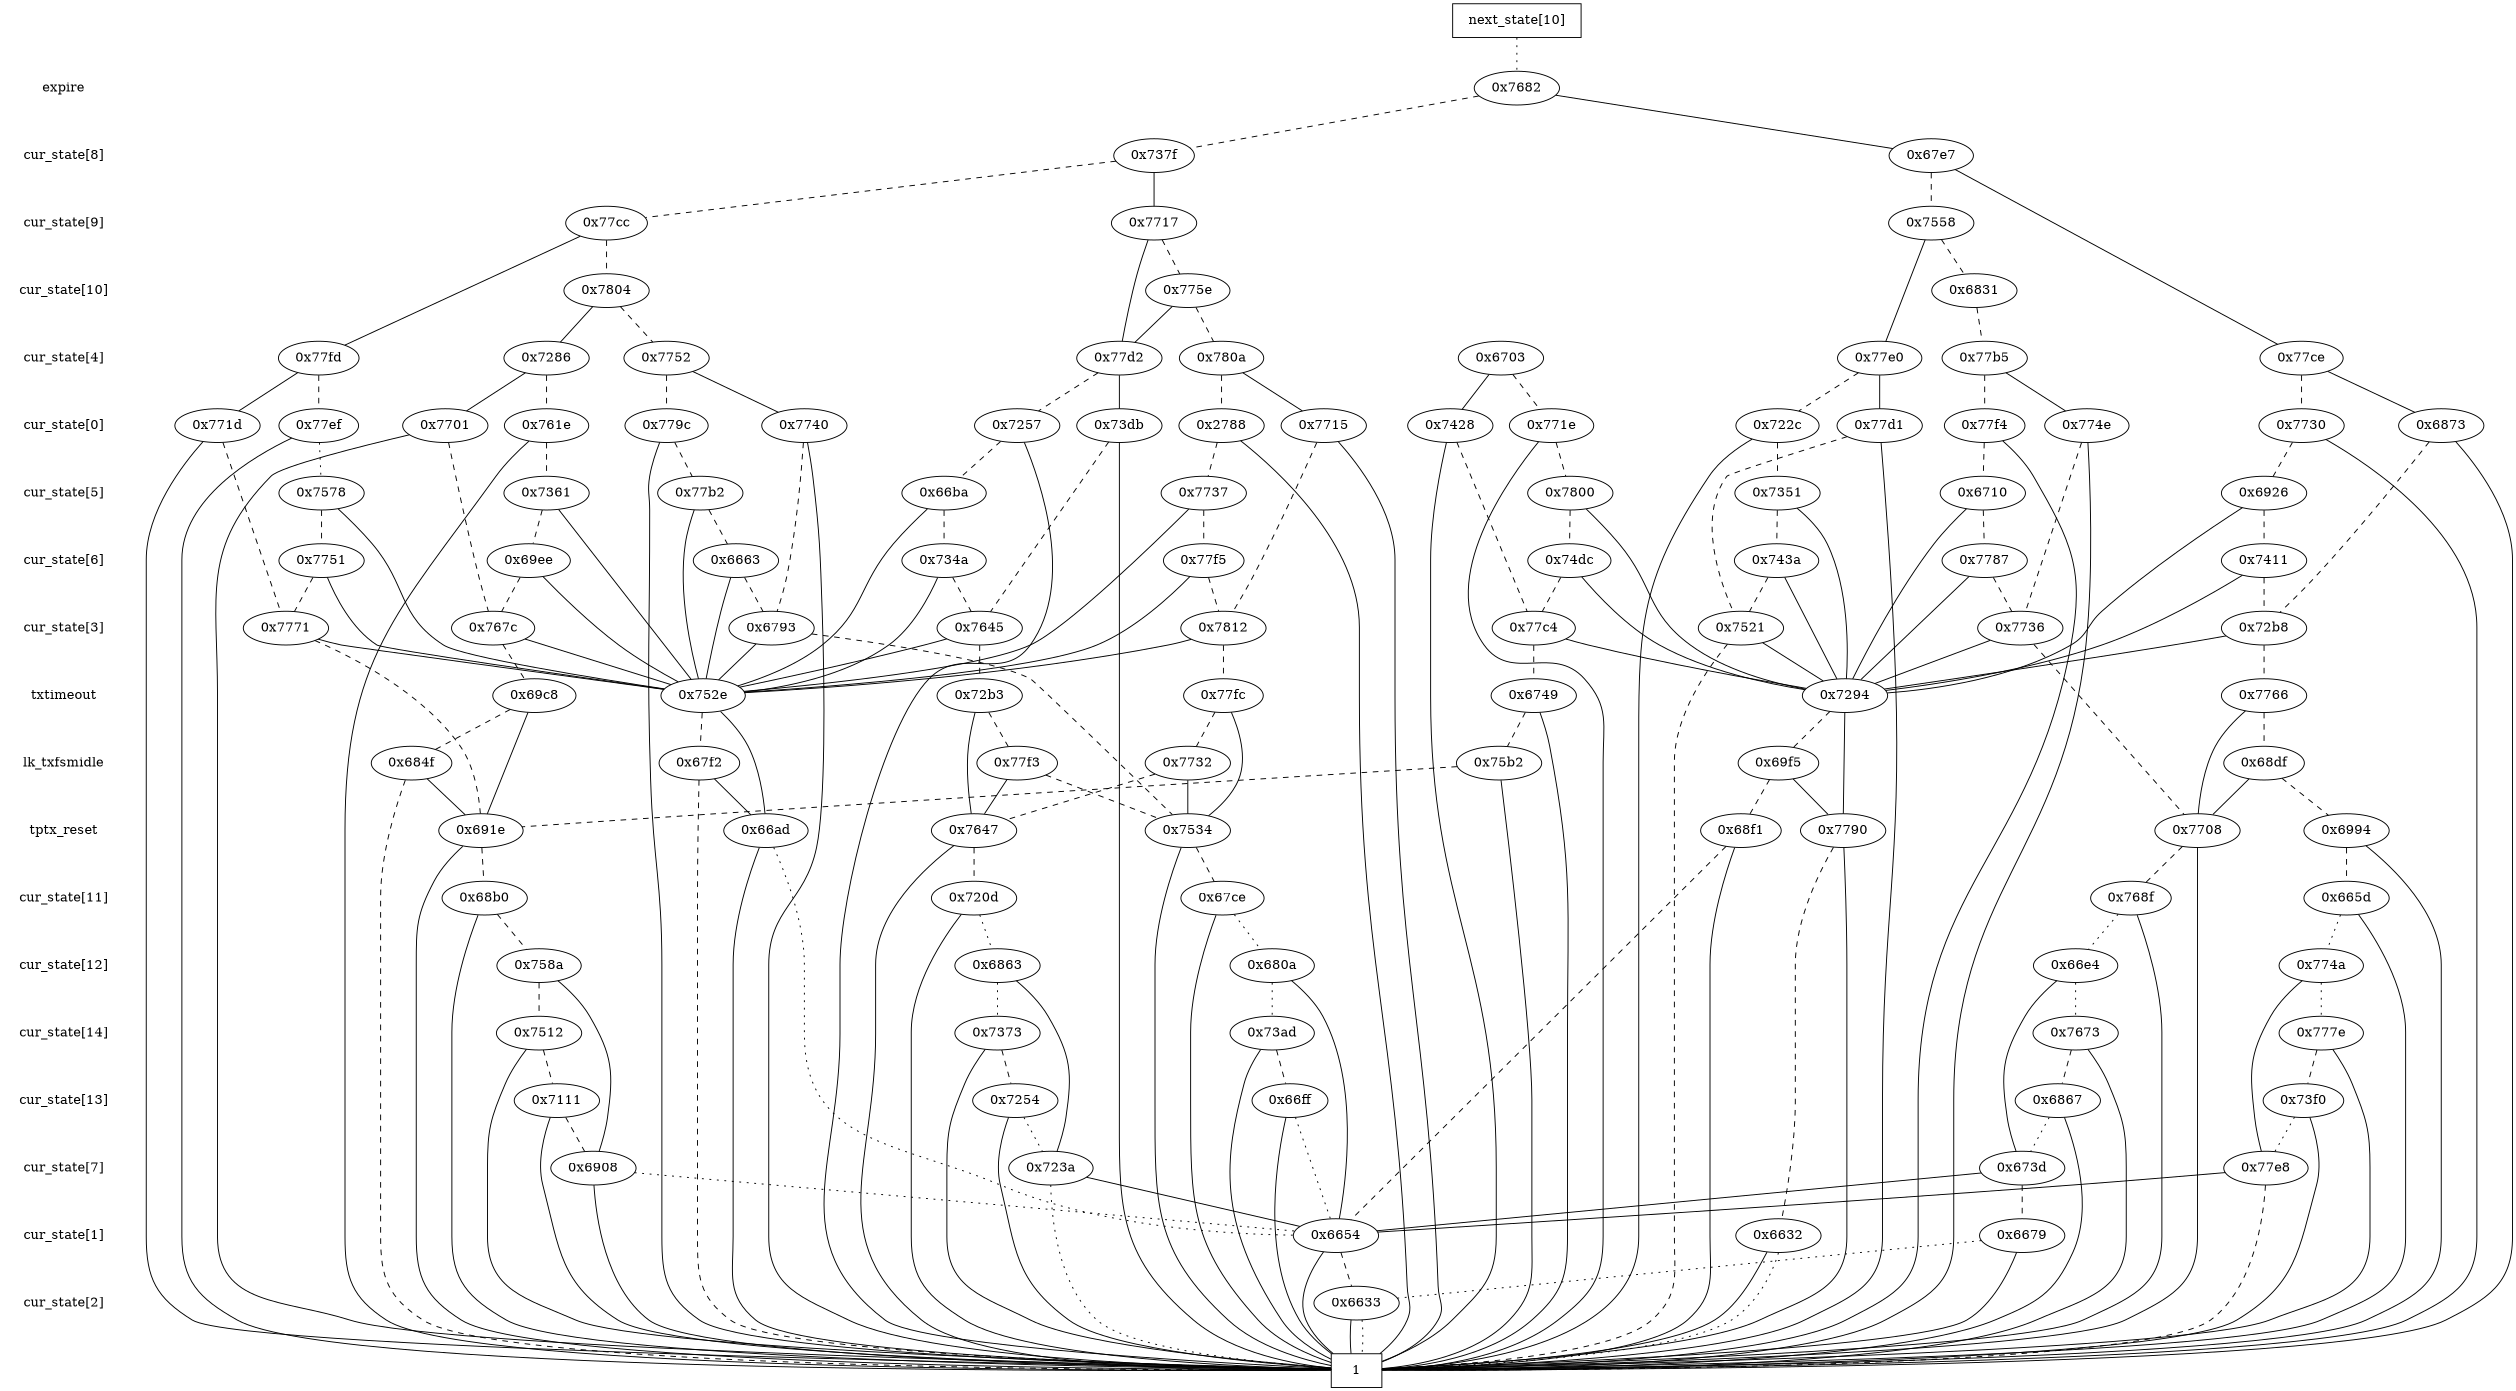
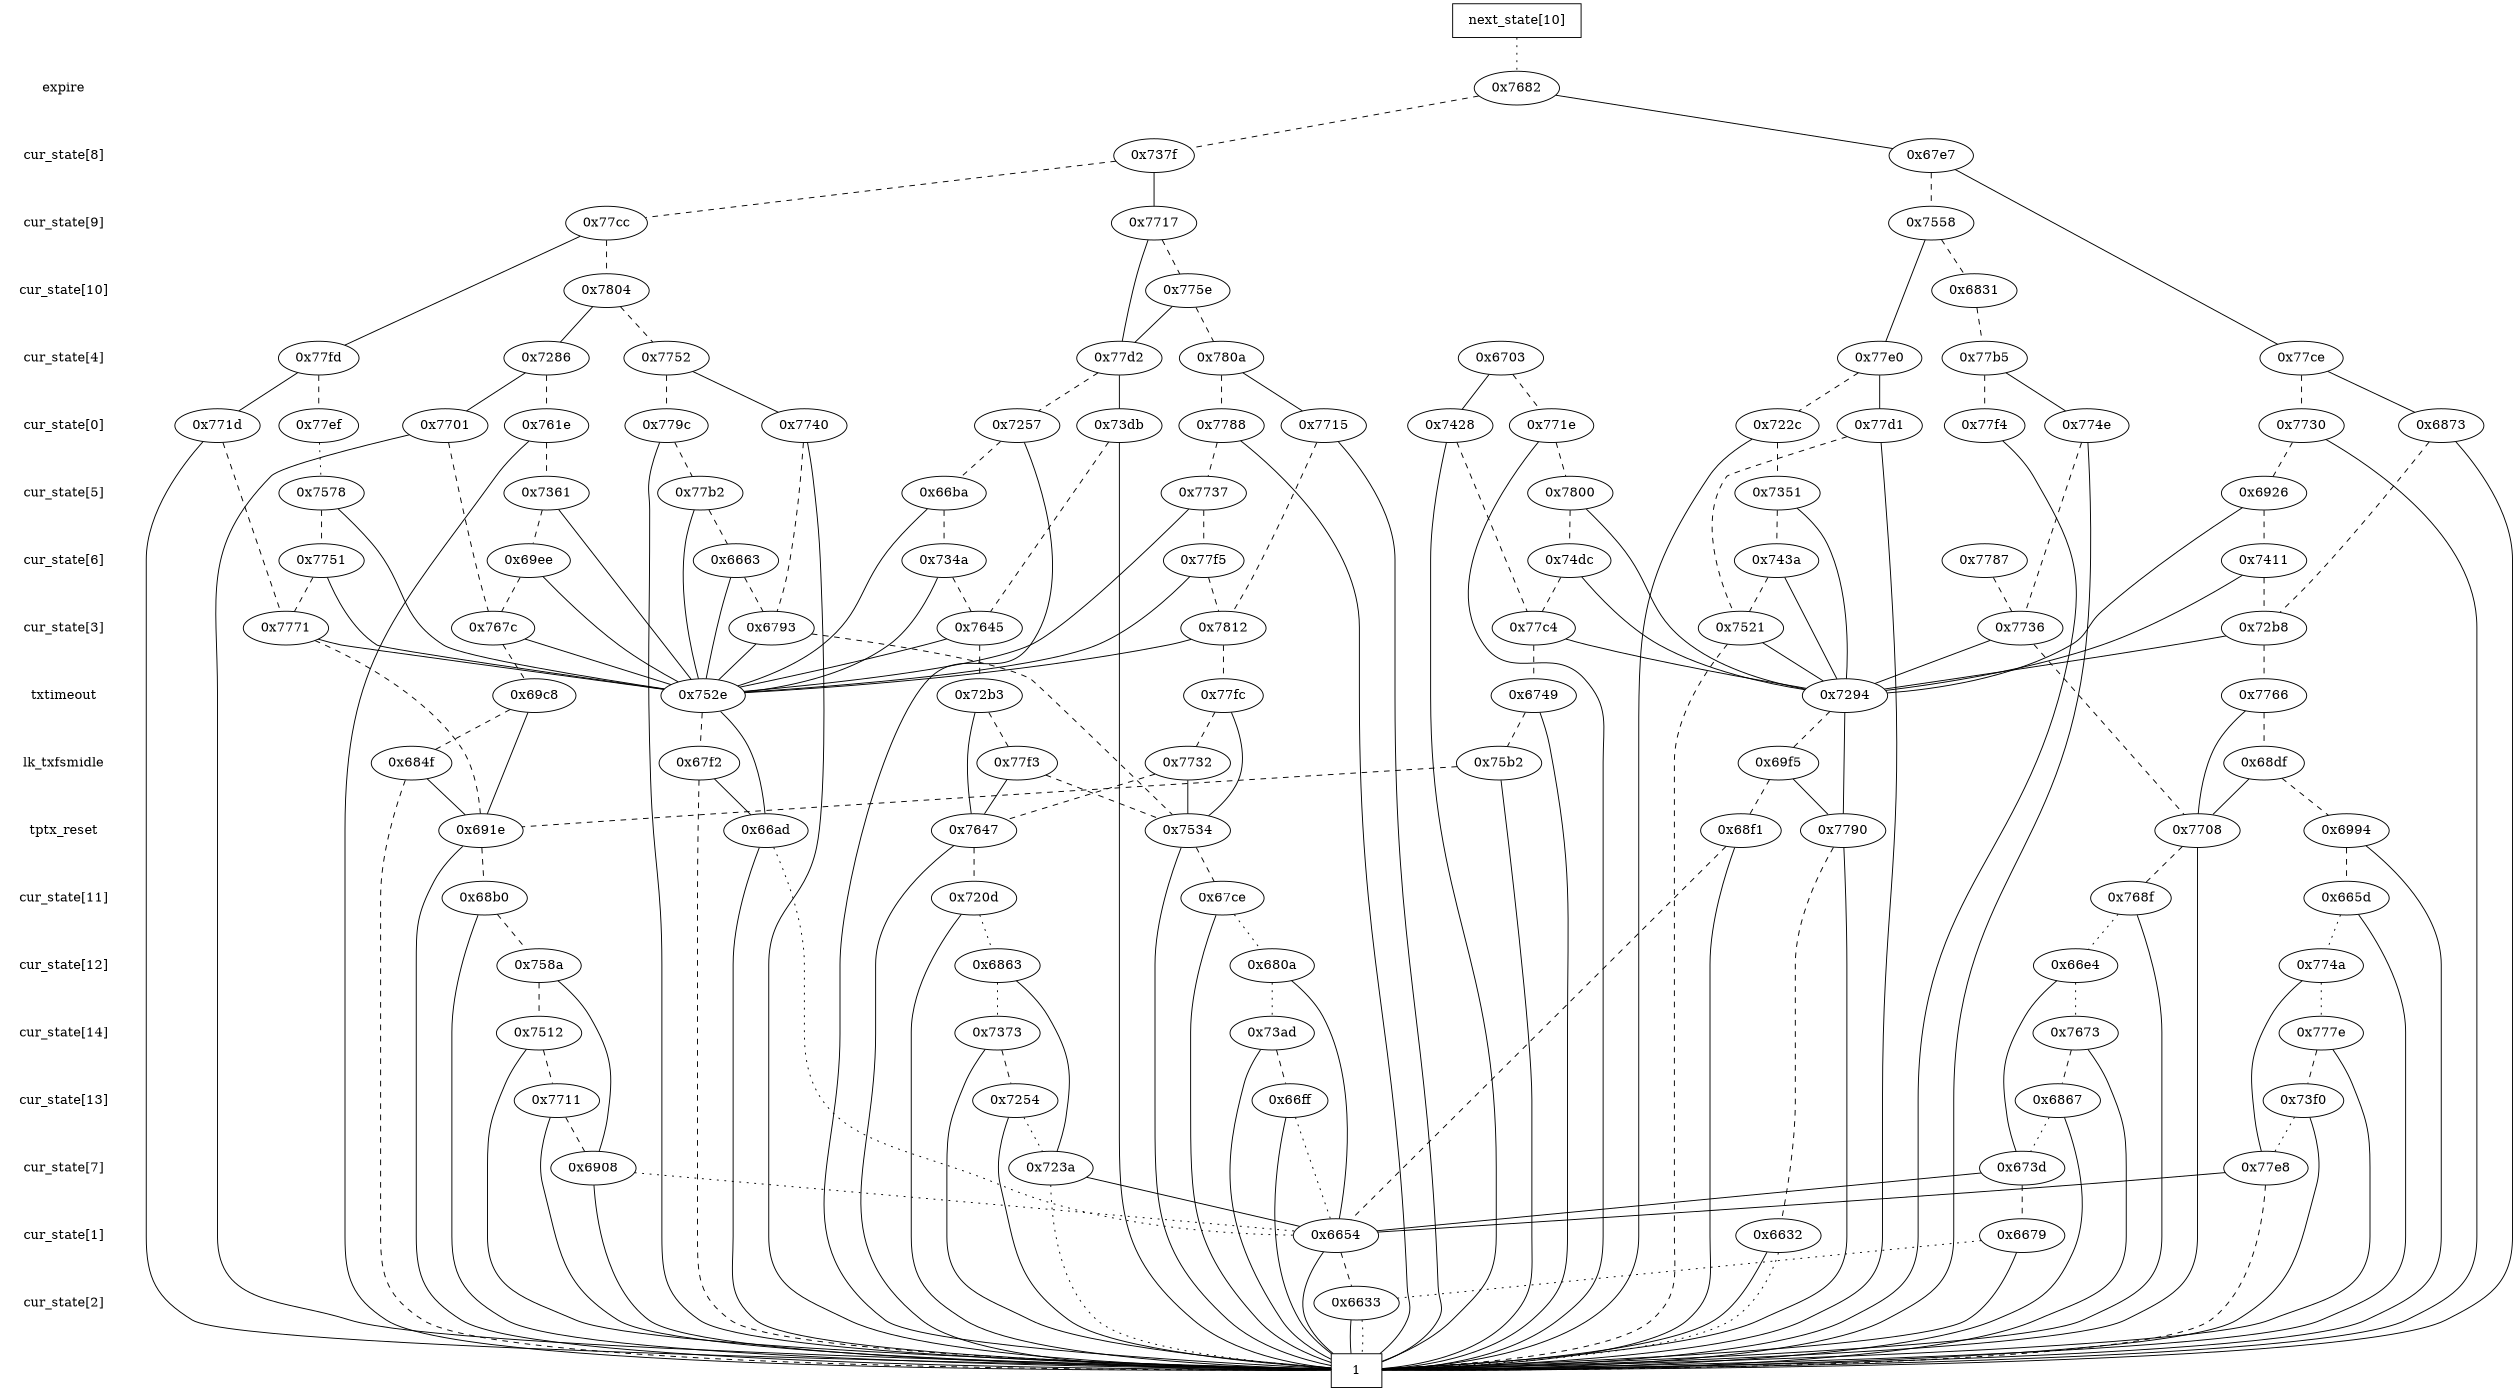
(1222, 426) -> (1222, 426)
(1983, 493) -> none
(1915, 628) -> none
(557, 1101) -> (557, 1101)
(256, 1325) -> none
